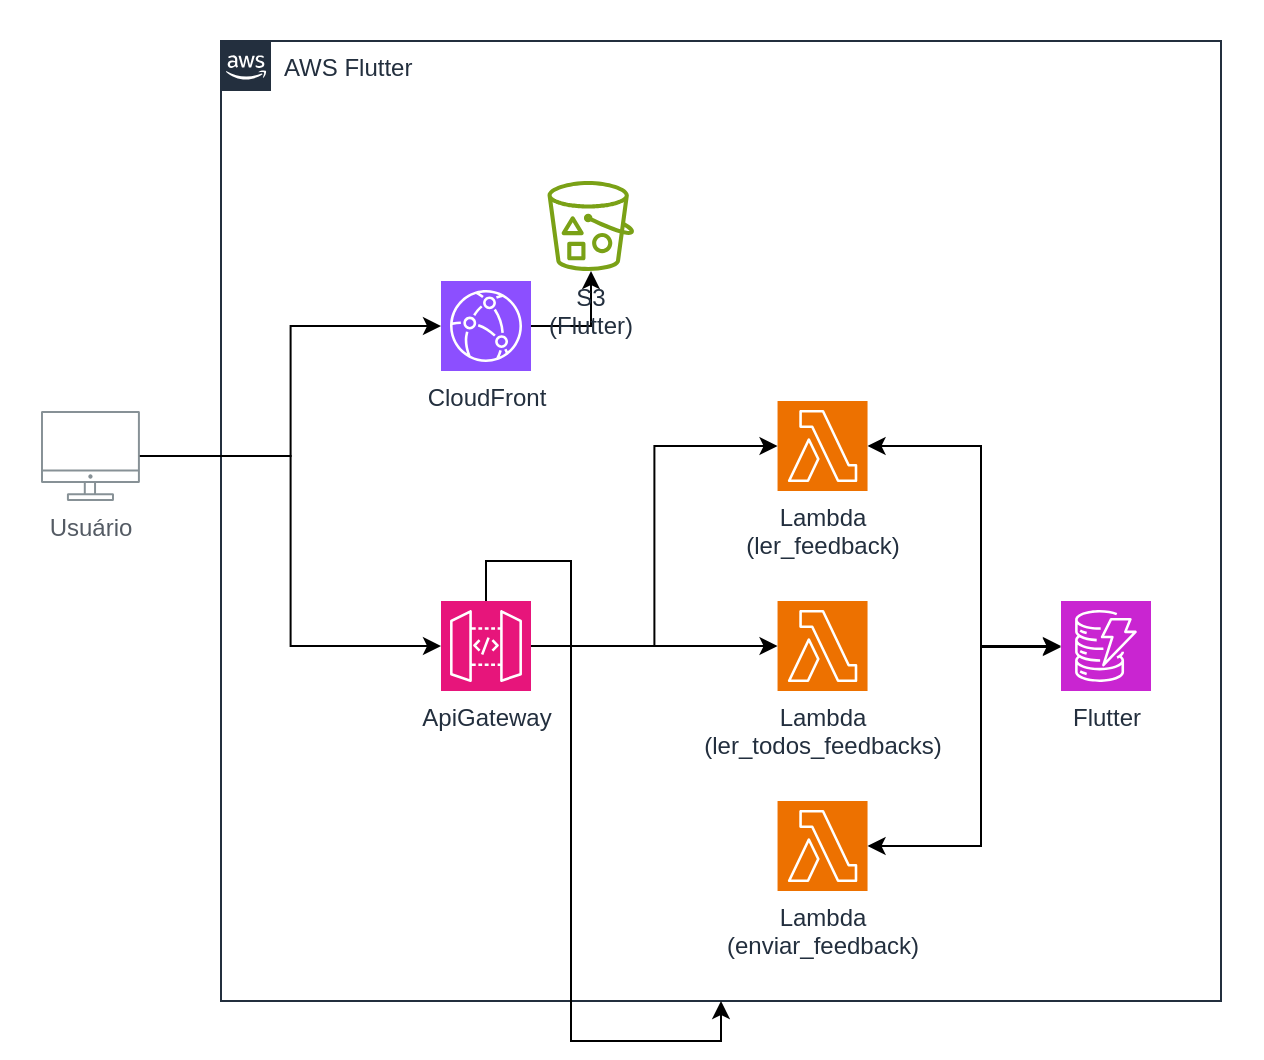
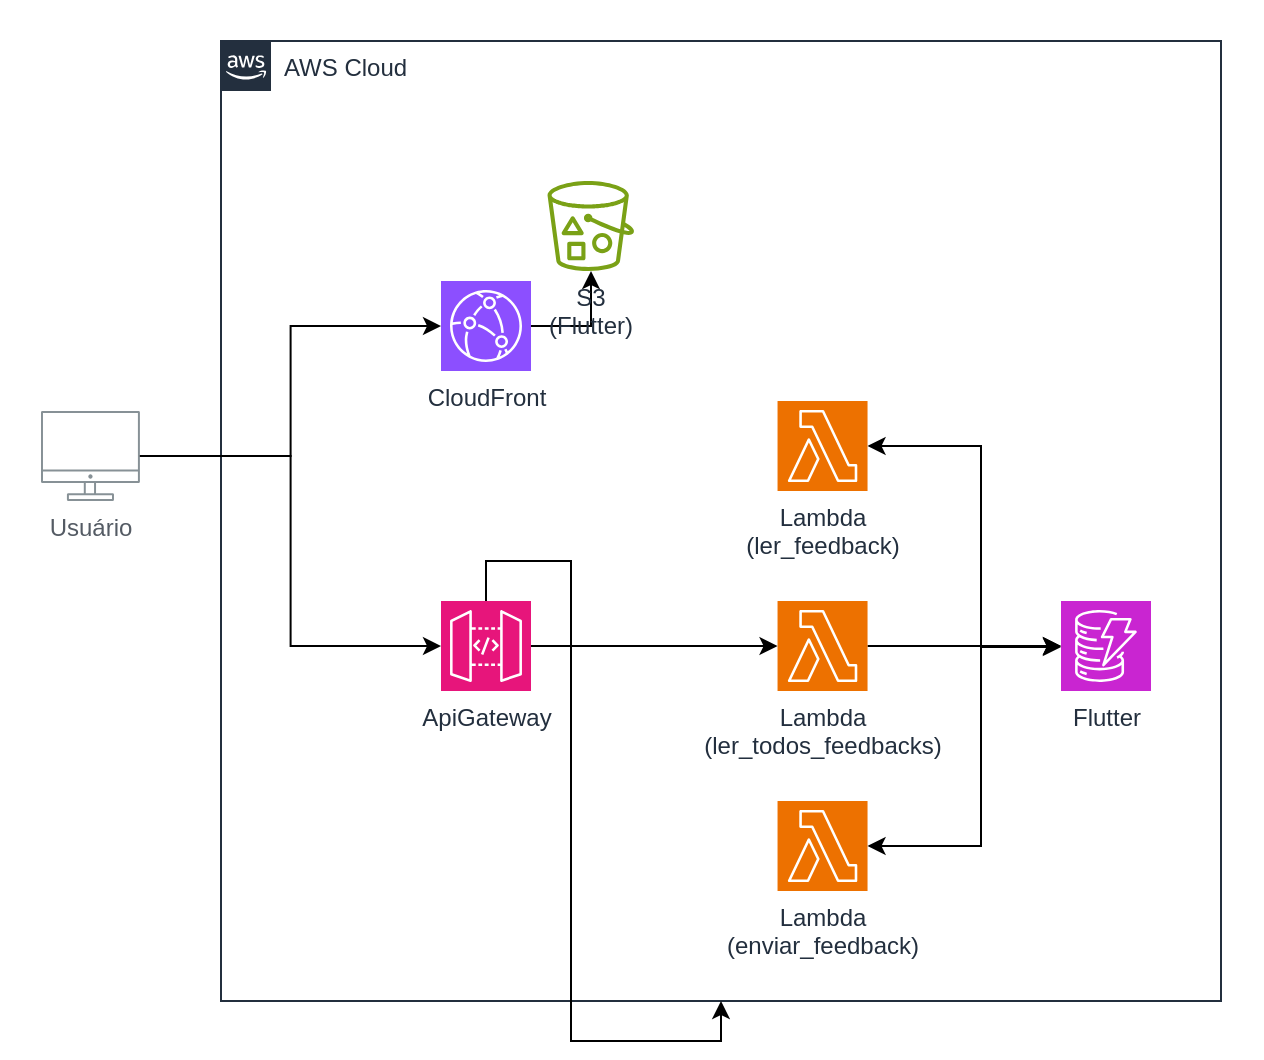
(353, 69) -> (339, 69)
(654, 490) -> none
none -> (922, 646)
